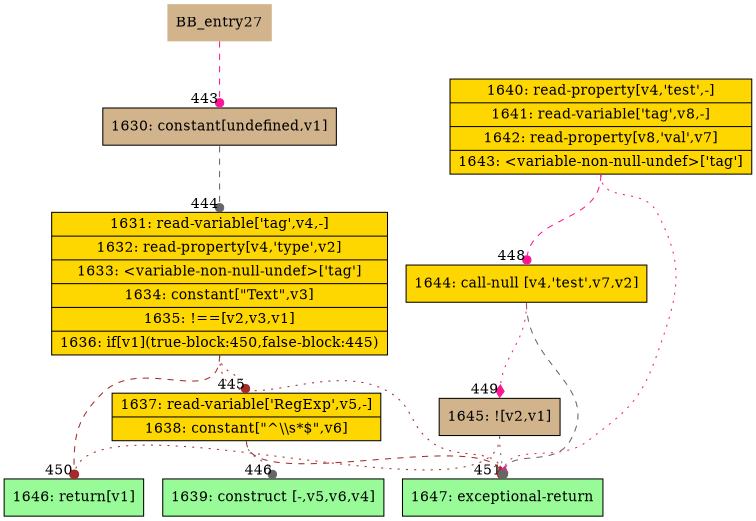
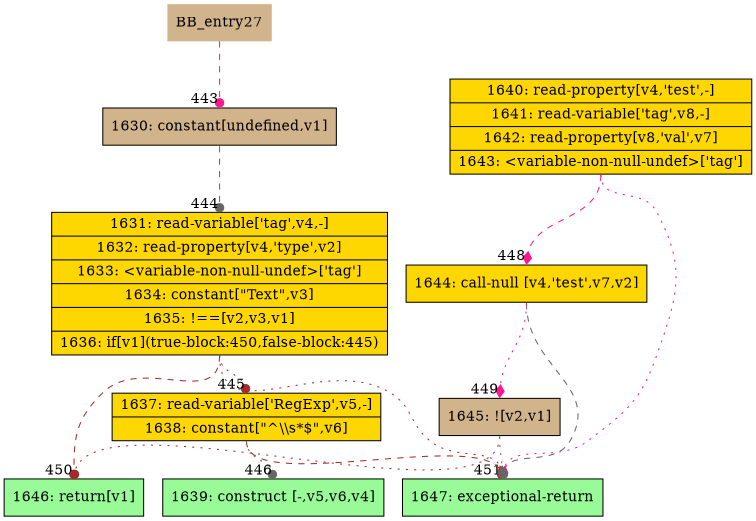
(567, 217) -> (569, 216)
(501, 453) -> (500, 451)
